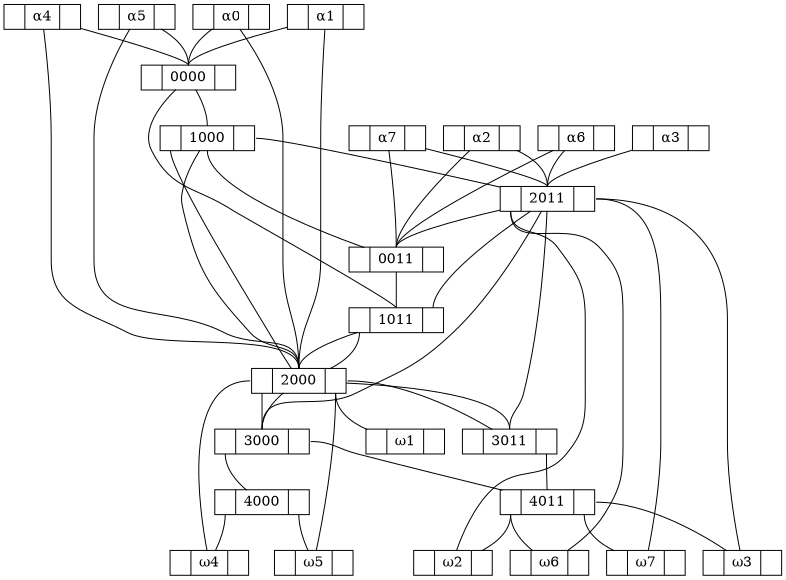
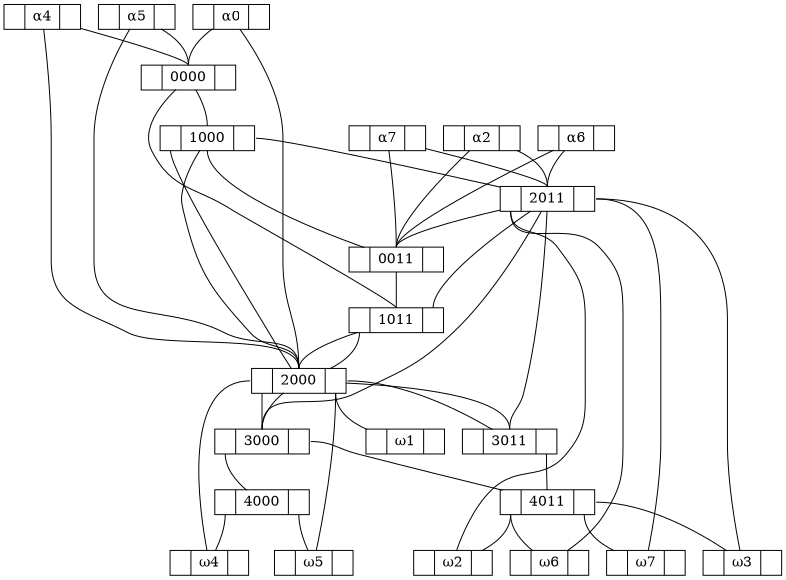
(326, 17) -> none
(671, 138) -> none
